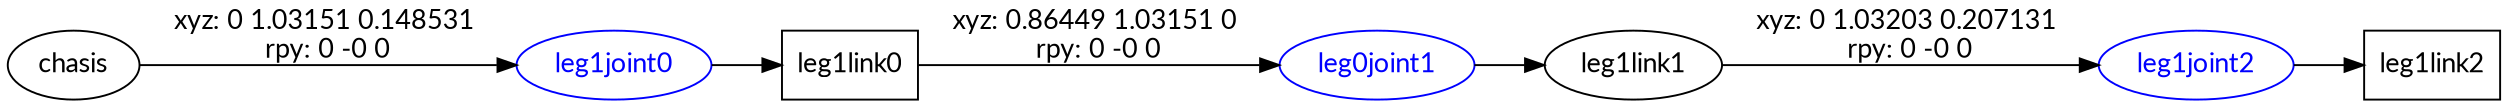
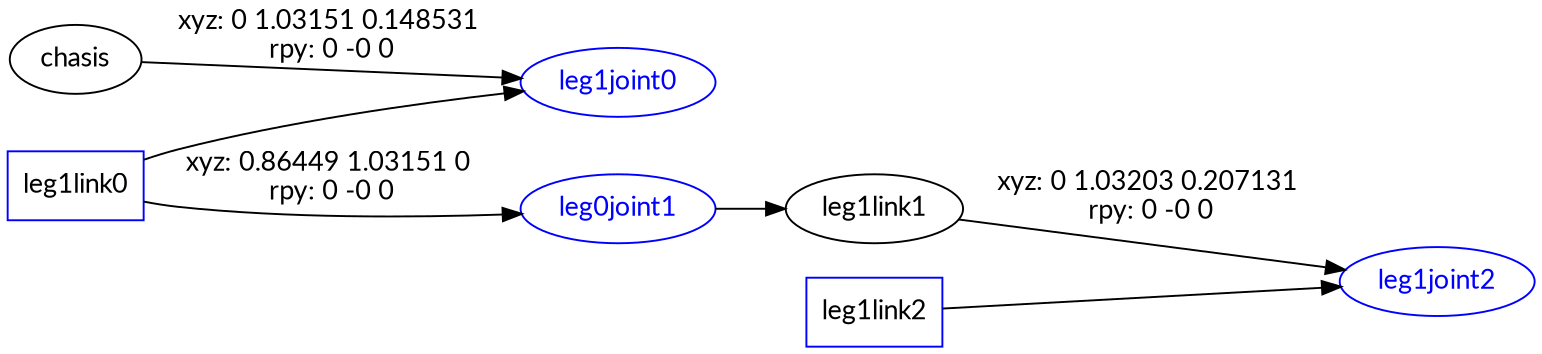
(737, 65) -> (323, 119)
(850, 65) -> (76, 186)
(2319, 65) -> (1132, 298)
(2432, 65) -> (874, 312)
